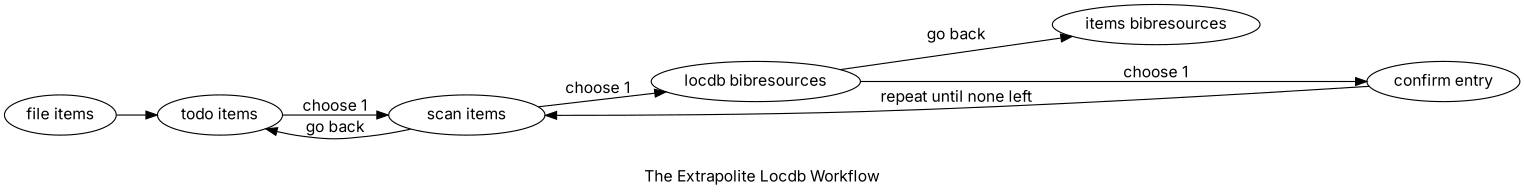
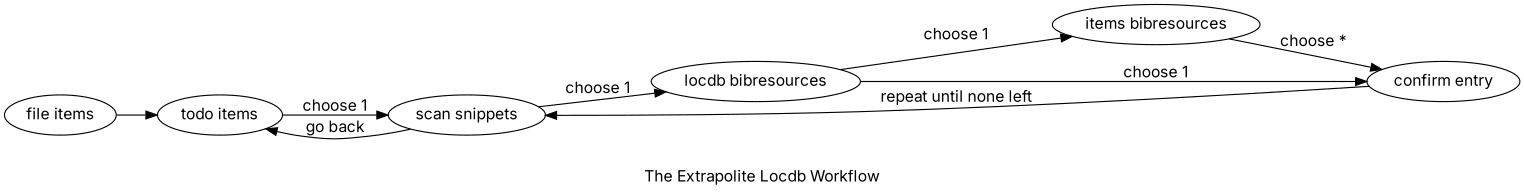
(956, 35) -> (956, 35)
none -> (1300, 53)
(467, 115) -> (467, 115)
